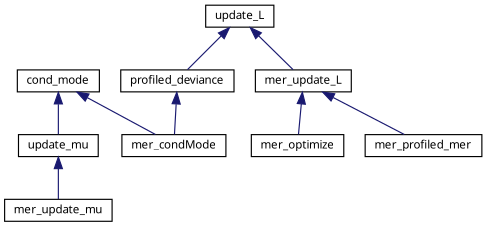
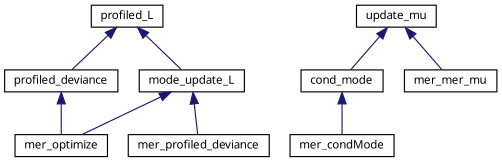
(240, 16) -> (127, 16)
(303, 81) -> (192, 81)
(58, 119) -> (365, 53)
(175, 119) -> (61, 119)
(424, 146) -> (199, 146)
(58, 210) -> (451, 81)
